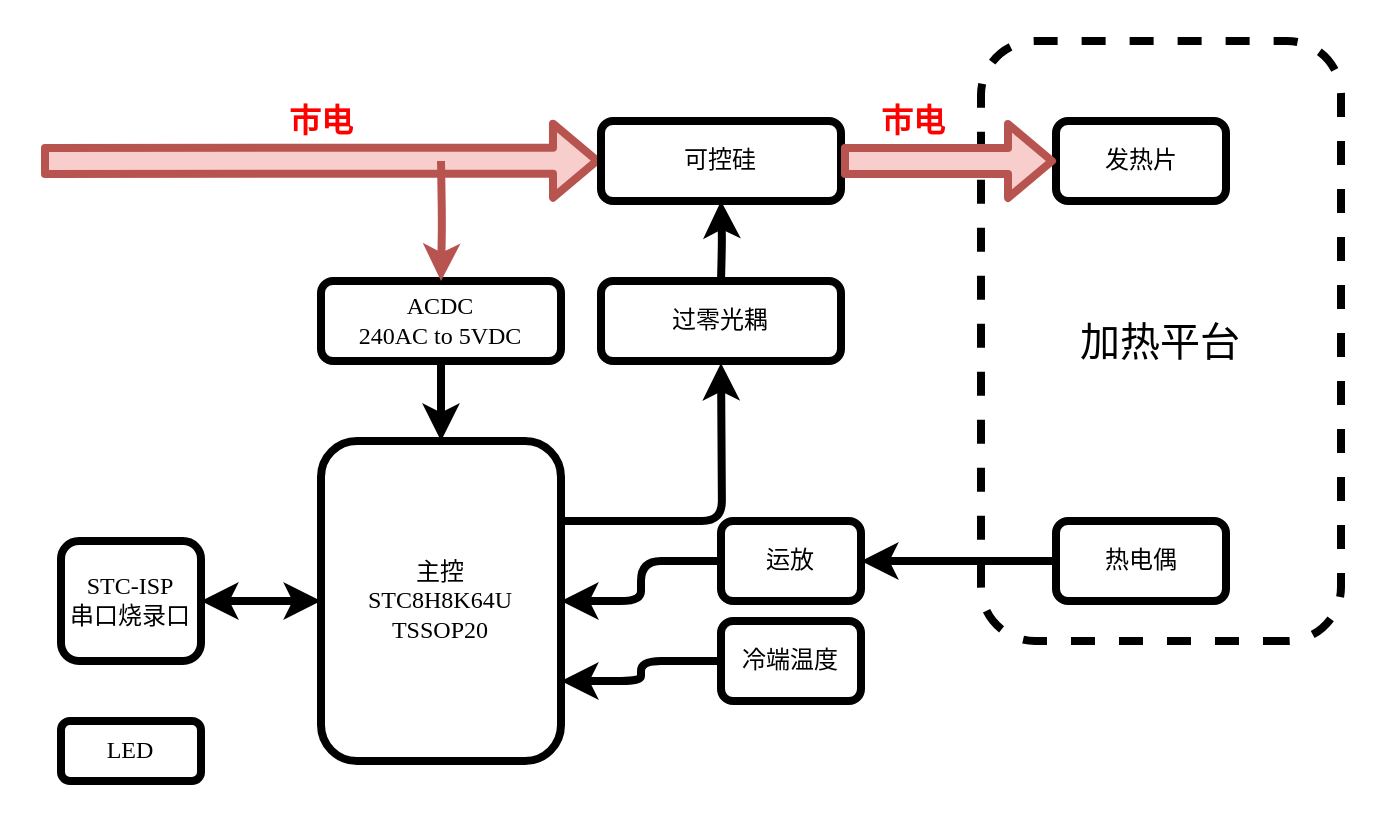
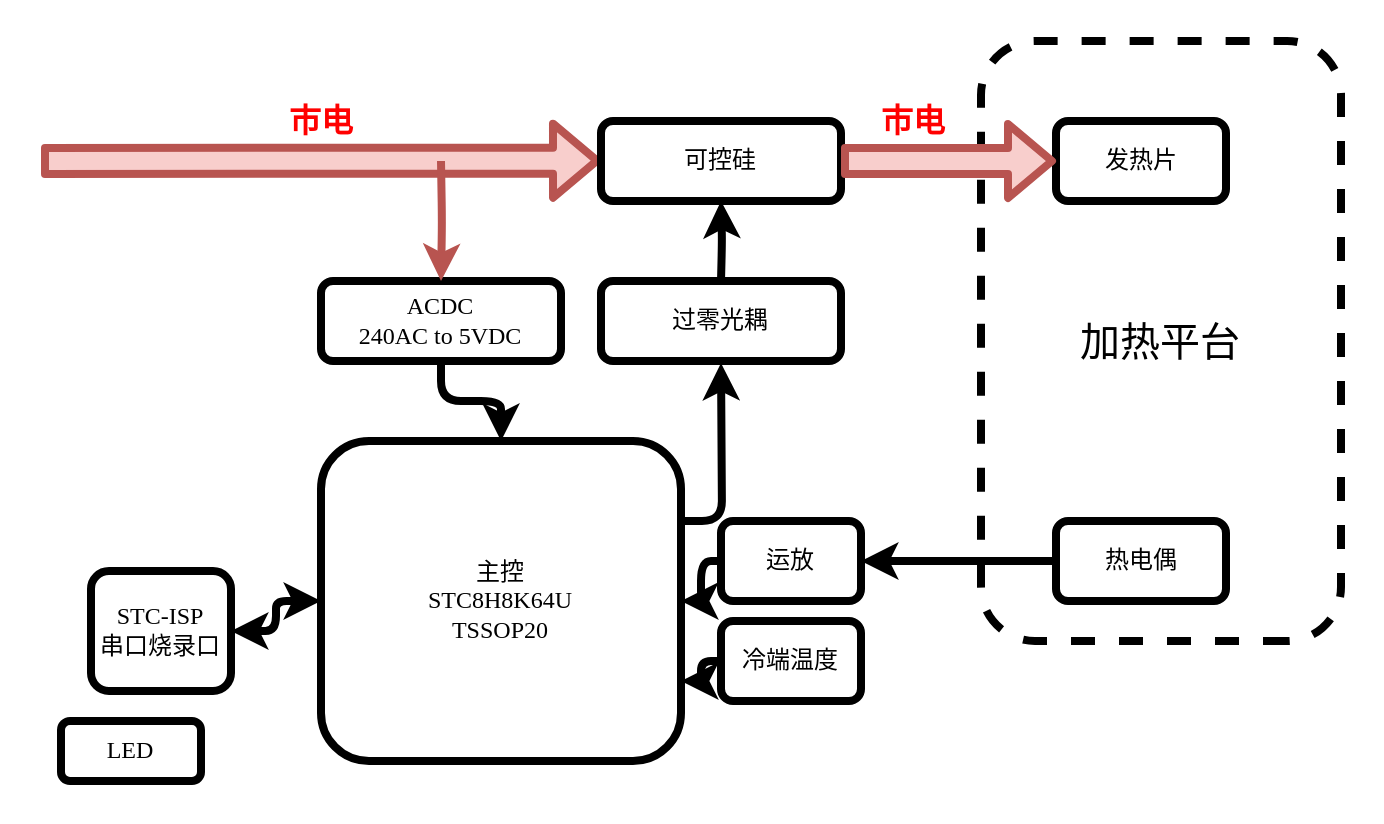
(131, 601) -> (161, 631)
(441, 601) -> (501, 601)
